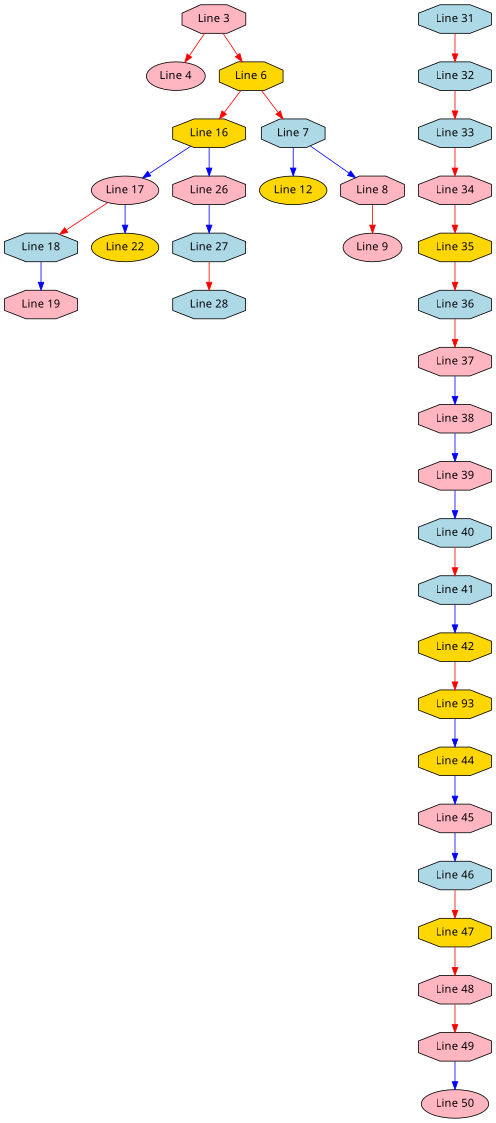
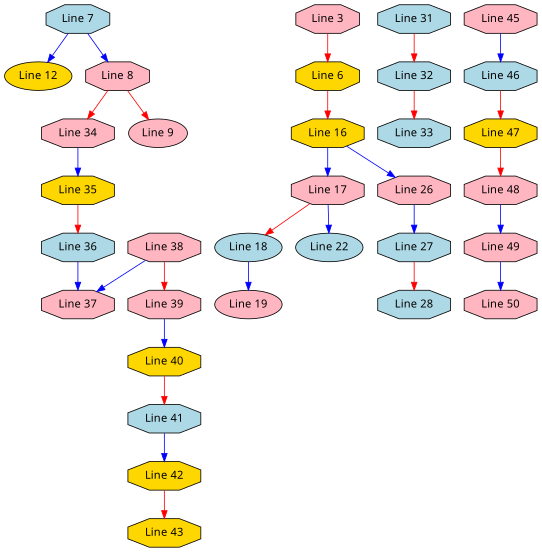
(176, 76) -> none
(270, 102) -> none
(455, 158) -> (100, 101)
(125, 190) -> (328, 190)
(455, 215) -> (78, 158)
(41, 247) -> (248, 247)
(125, 247) -> (329, 247)
(41, 305) -> (248, 305)
(455, 329) -> (78, 272)
(455, 386) -> (124, 274)
(455, 443) -> (164, 272)
(455, 533) -> (164, 362)
(455, 704) -> (164, 533)
(455, 761) -> none
(455, 1014) -> (501, 215)
(455, 1104) -> (501, 305)
